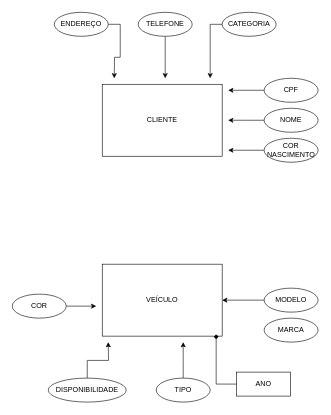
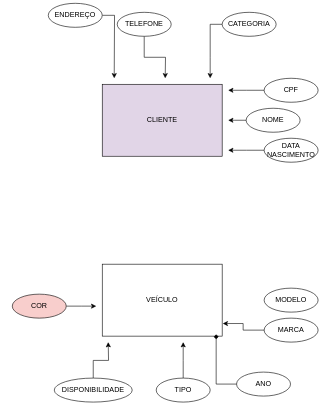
(81, 24) -> (75, 15)
(165, 24) -> (144, 24)
(162, 120) -> (162, 120)
(291, 120) -> (273, 120)
(291, 150) -> (291, 150)
(227, 300) -> none
(39, 306) -> (39, 306)
none -> (236, 324)
(264, 384) -> (264, 384)
(87, 390) -> (93, 390)
